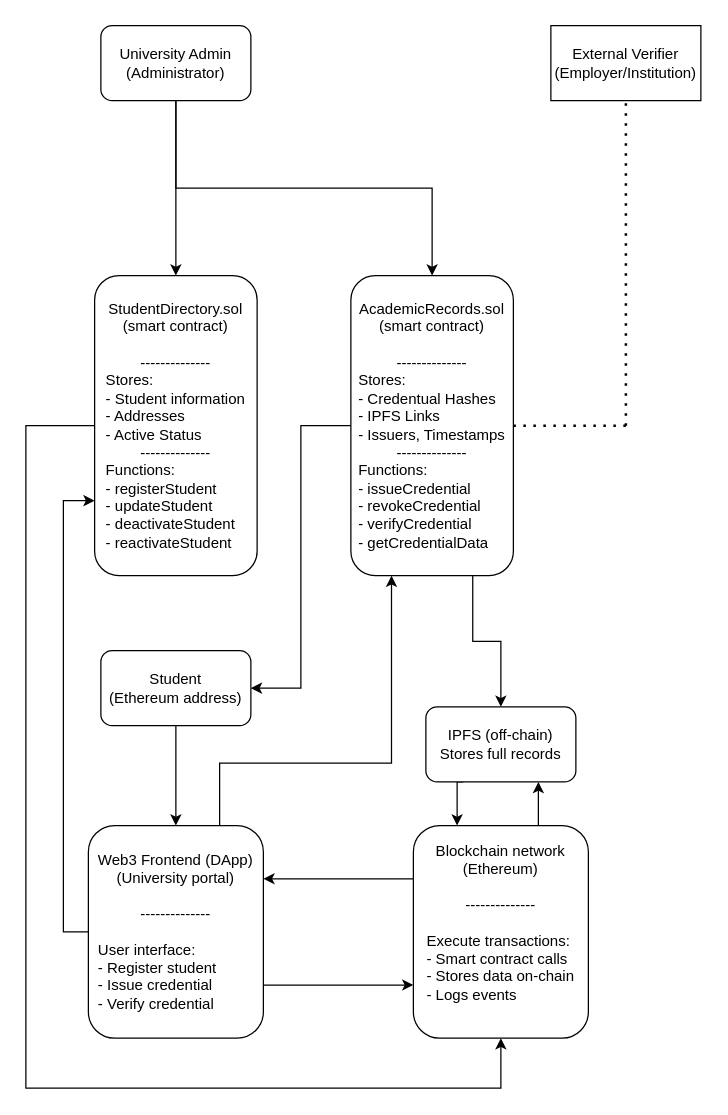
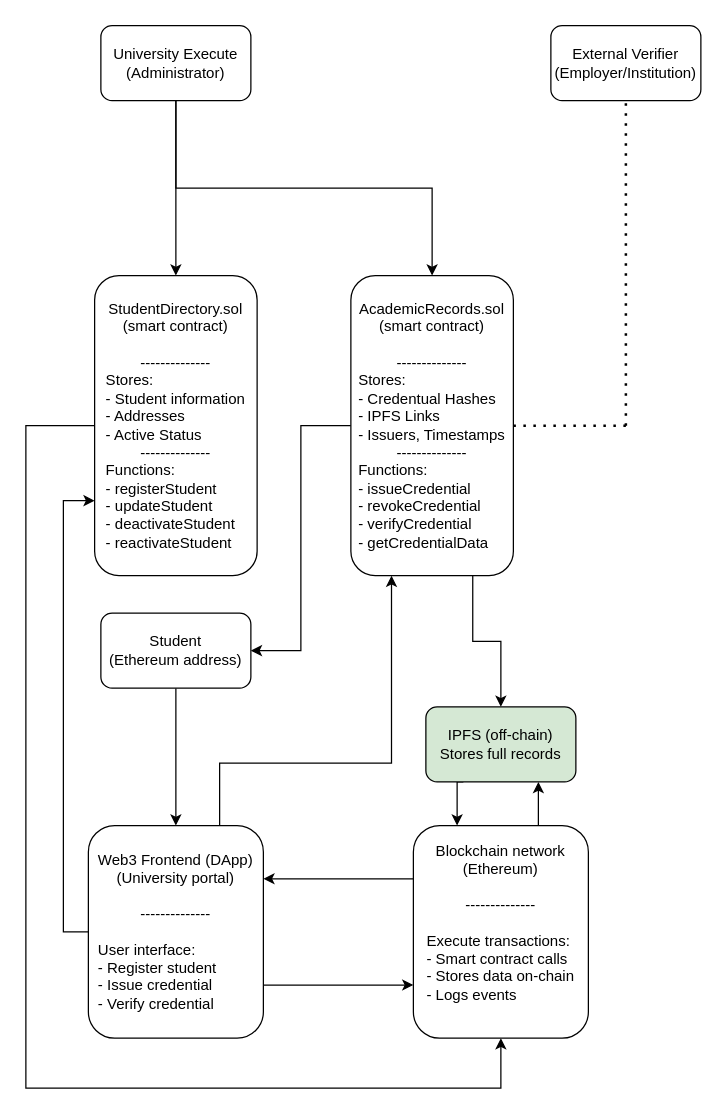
(176, 63) -> (176, 63)
(626, 63) -> (626, 63)
(176, 688) -> (176, 651)
(501, 744) -> (501, 744)
